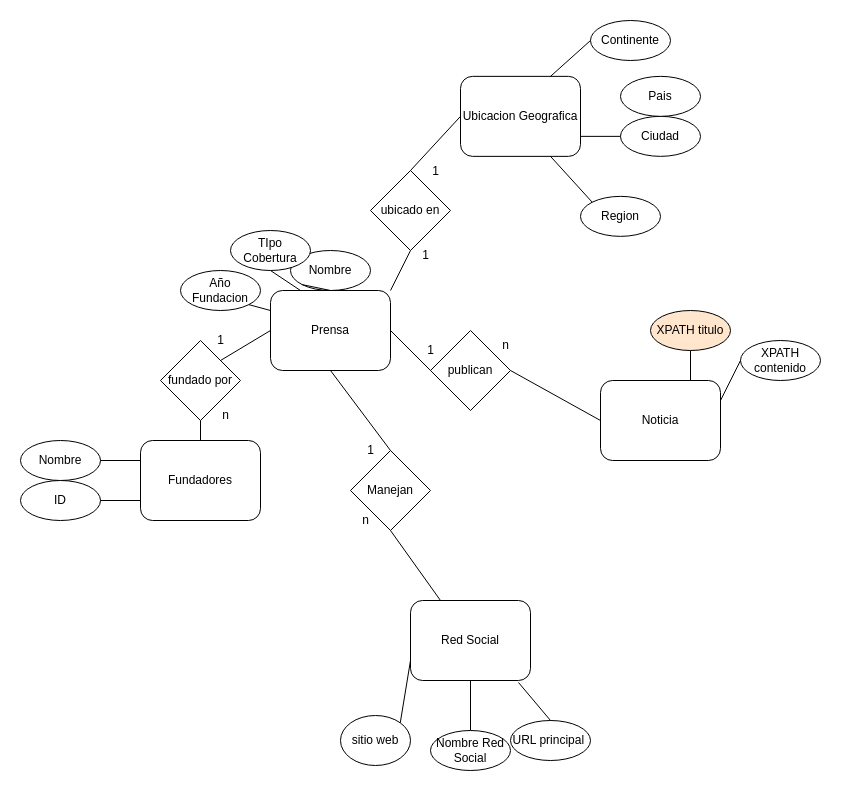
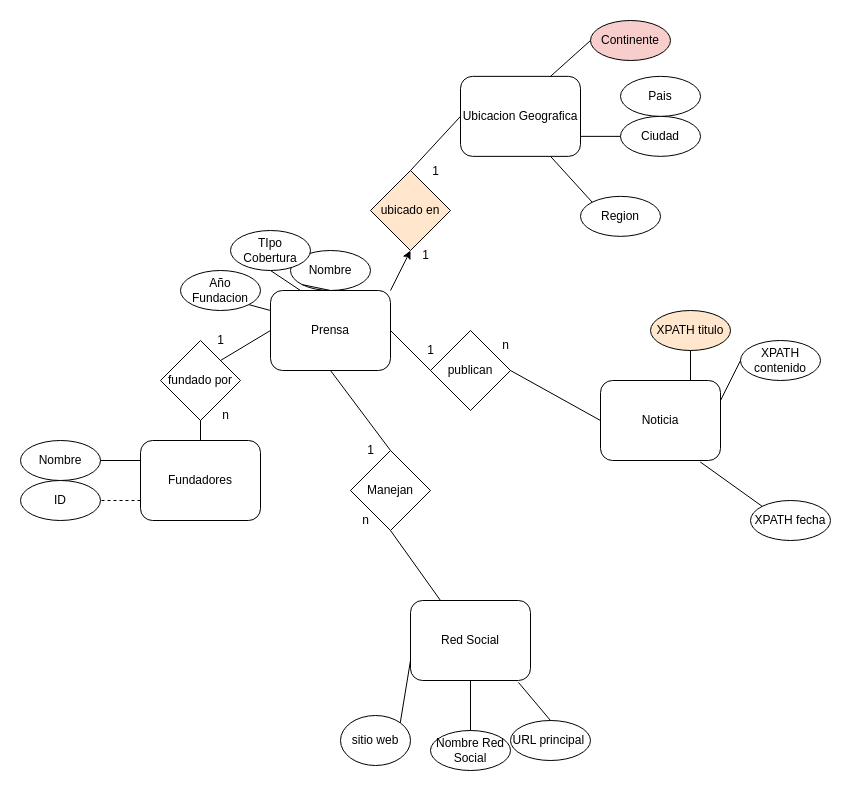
(631, 41) -> (631, 41)
(411, 211) -> (411, 211)
(408, 255) -> (407, 258)
none -> (731, 484)
(120, 501) -> (120, 501)
none -> (791, 521)
